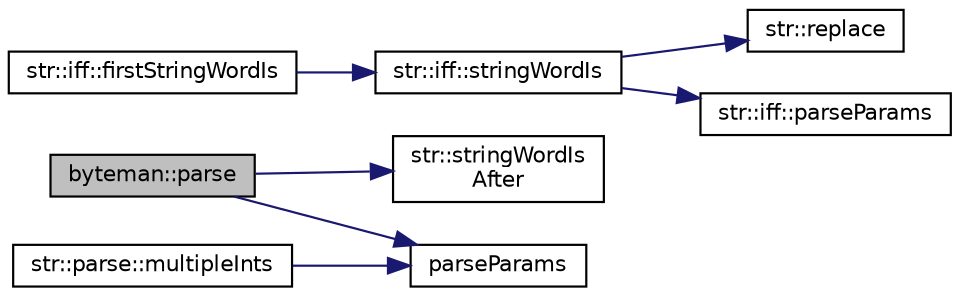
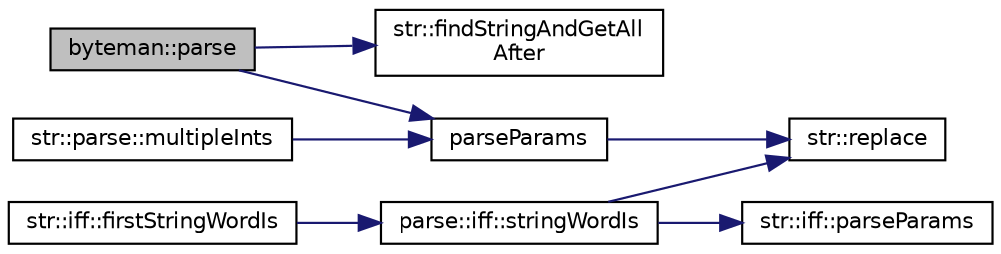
(498, 72) -> (519, 223)
none -> (687, 139)
(498, 169) -> (519, 43)
